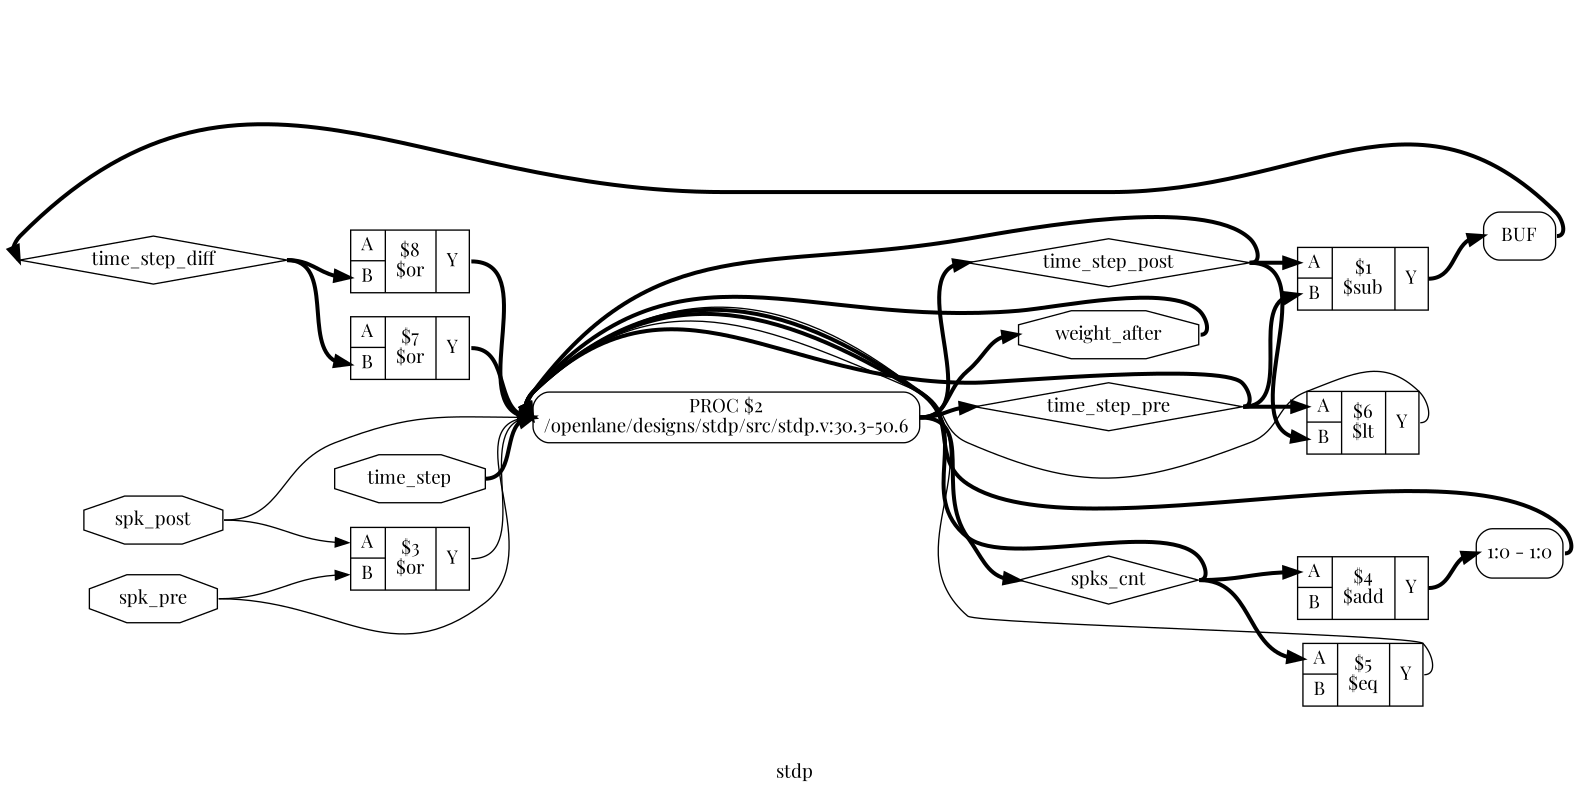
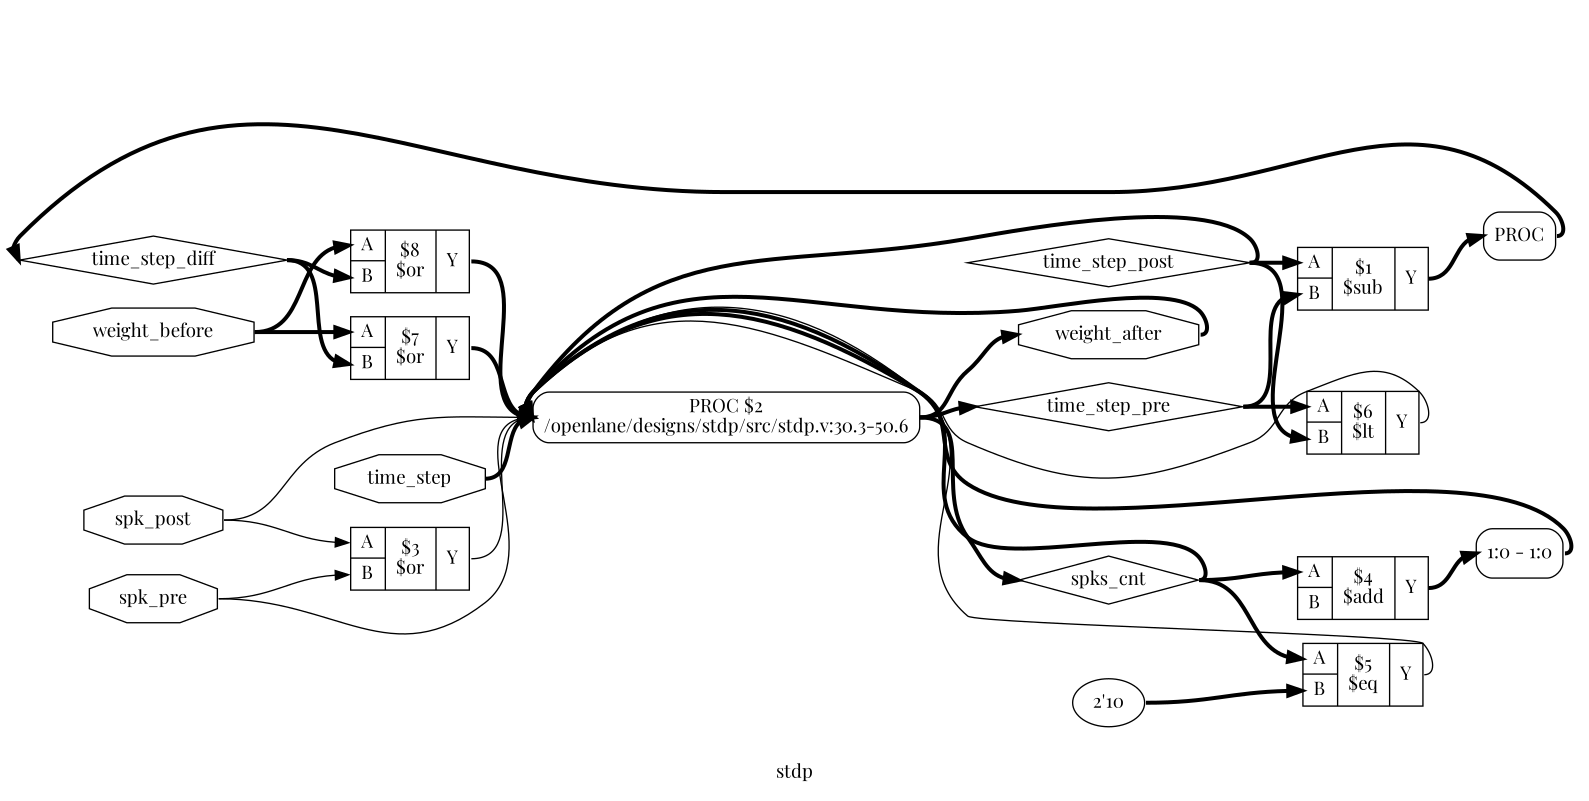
(1520, 236) -> (1520, 236)
none -> (153, 332)
(945, 347) -> none
(923, 379) -> none
none -> (1109, 703)
